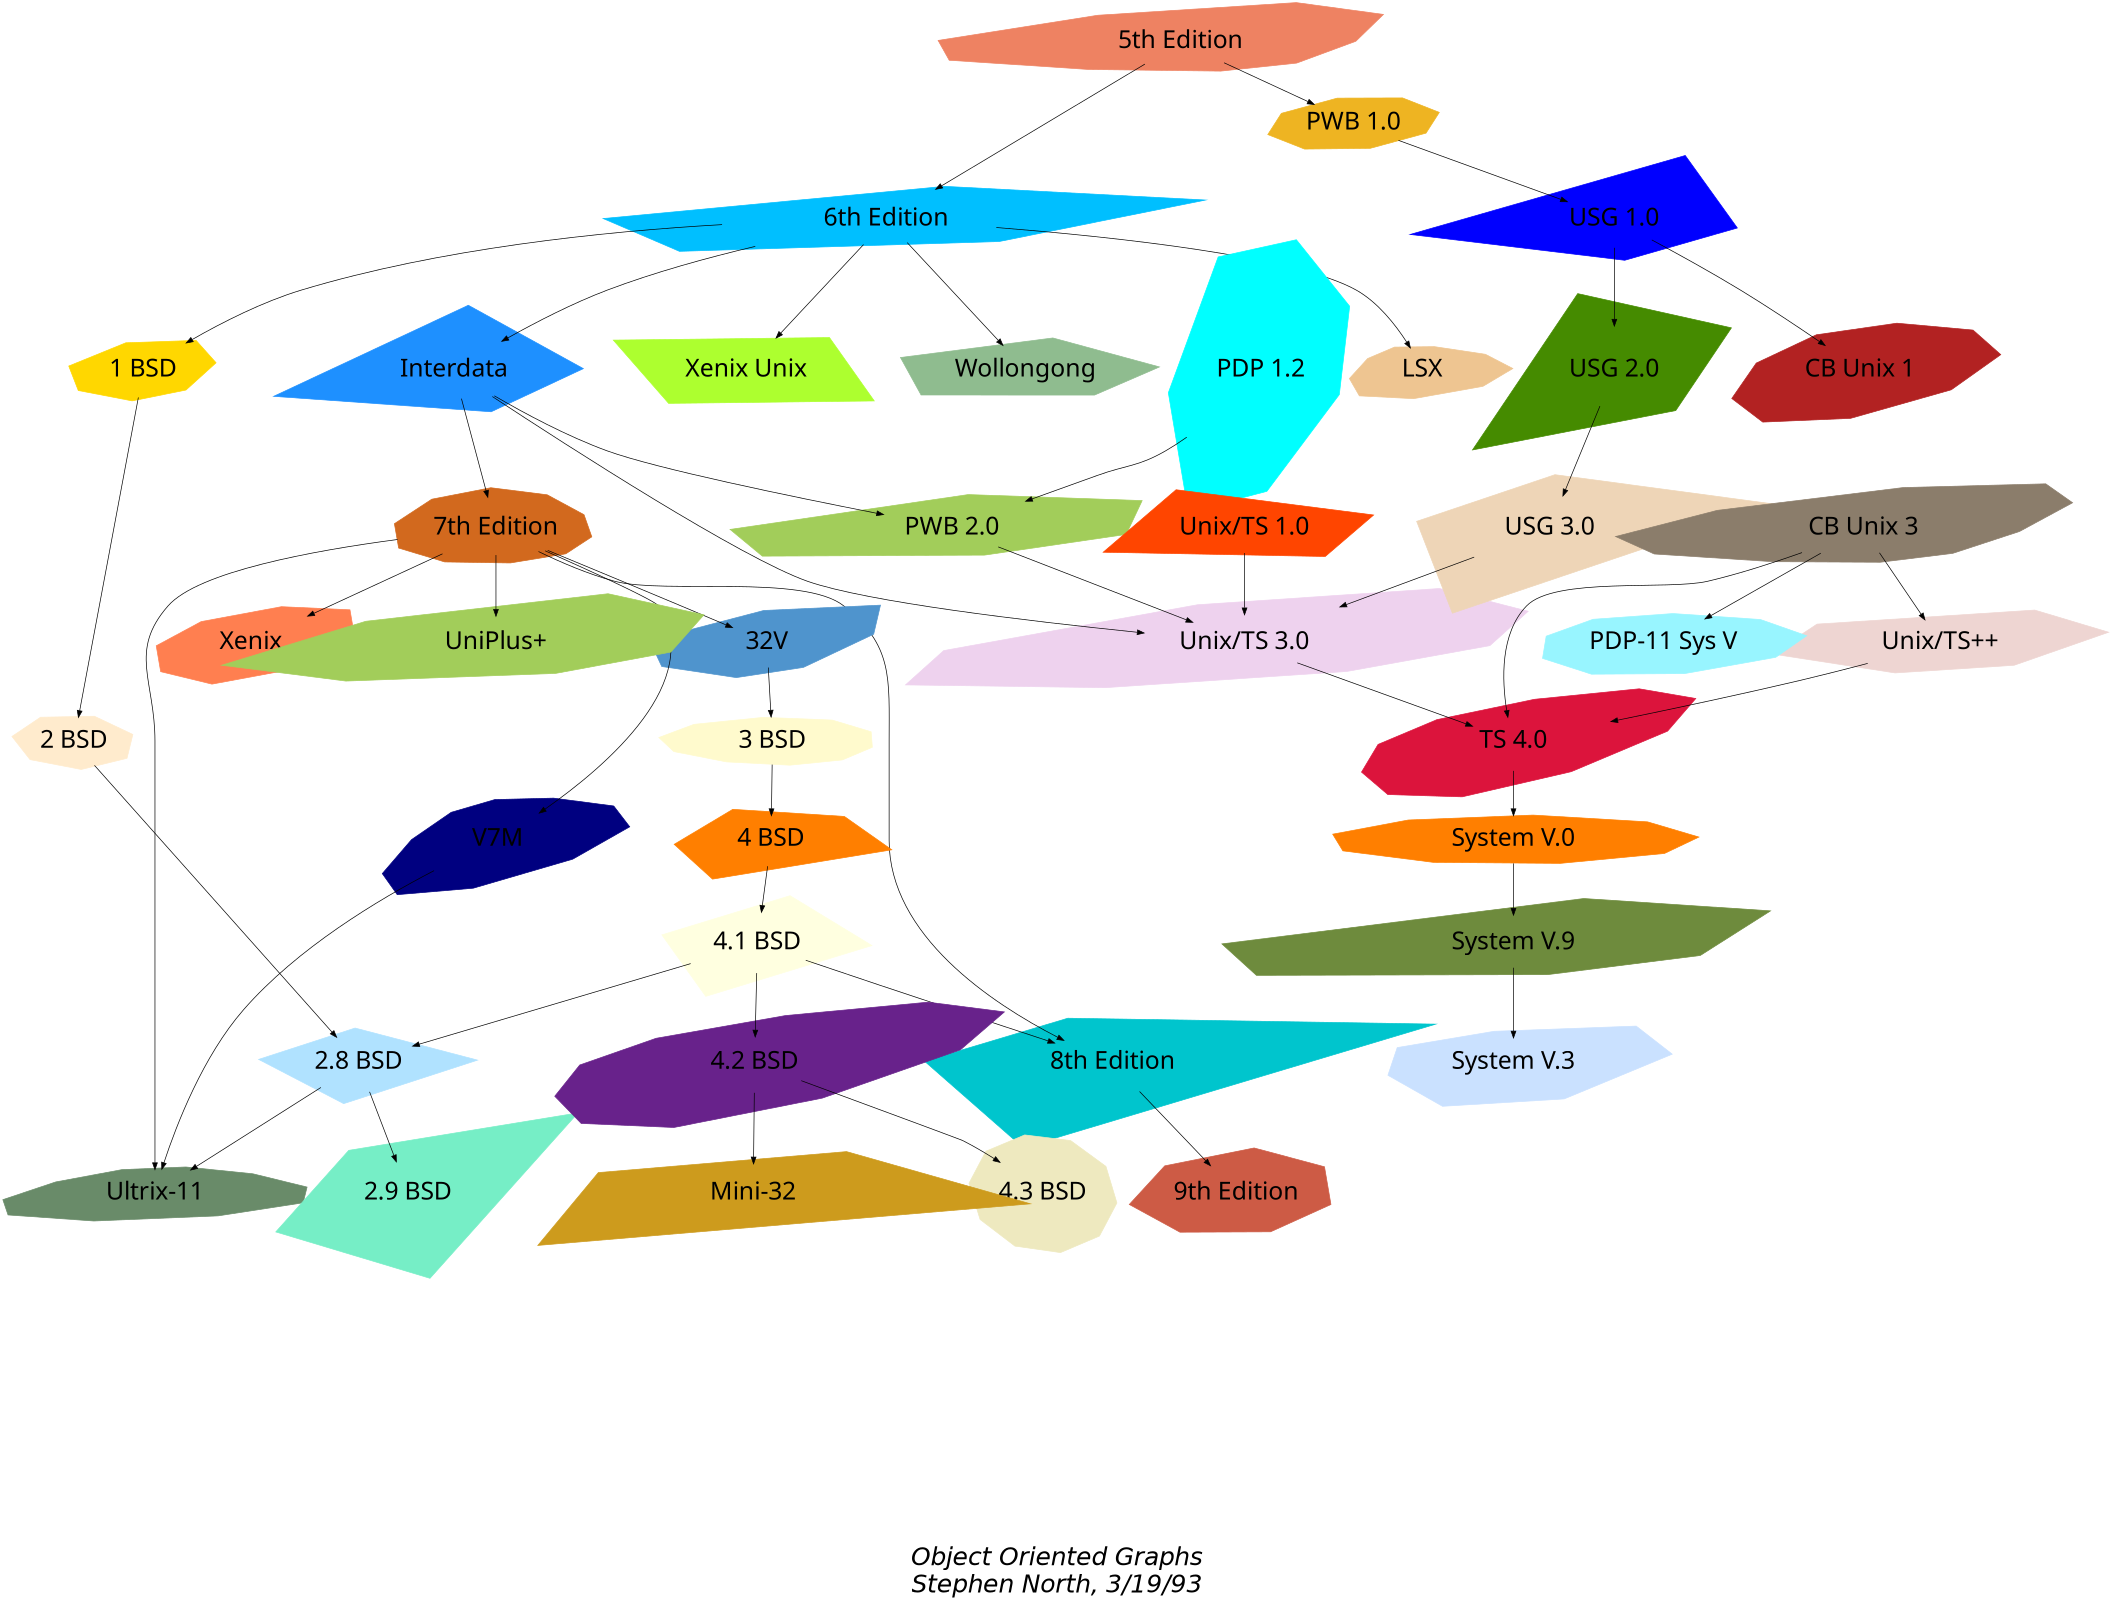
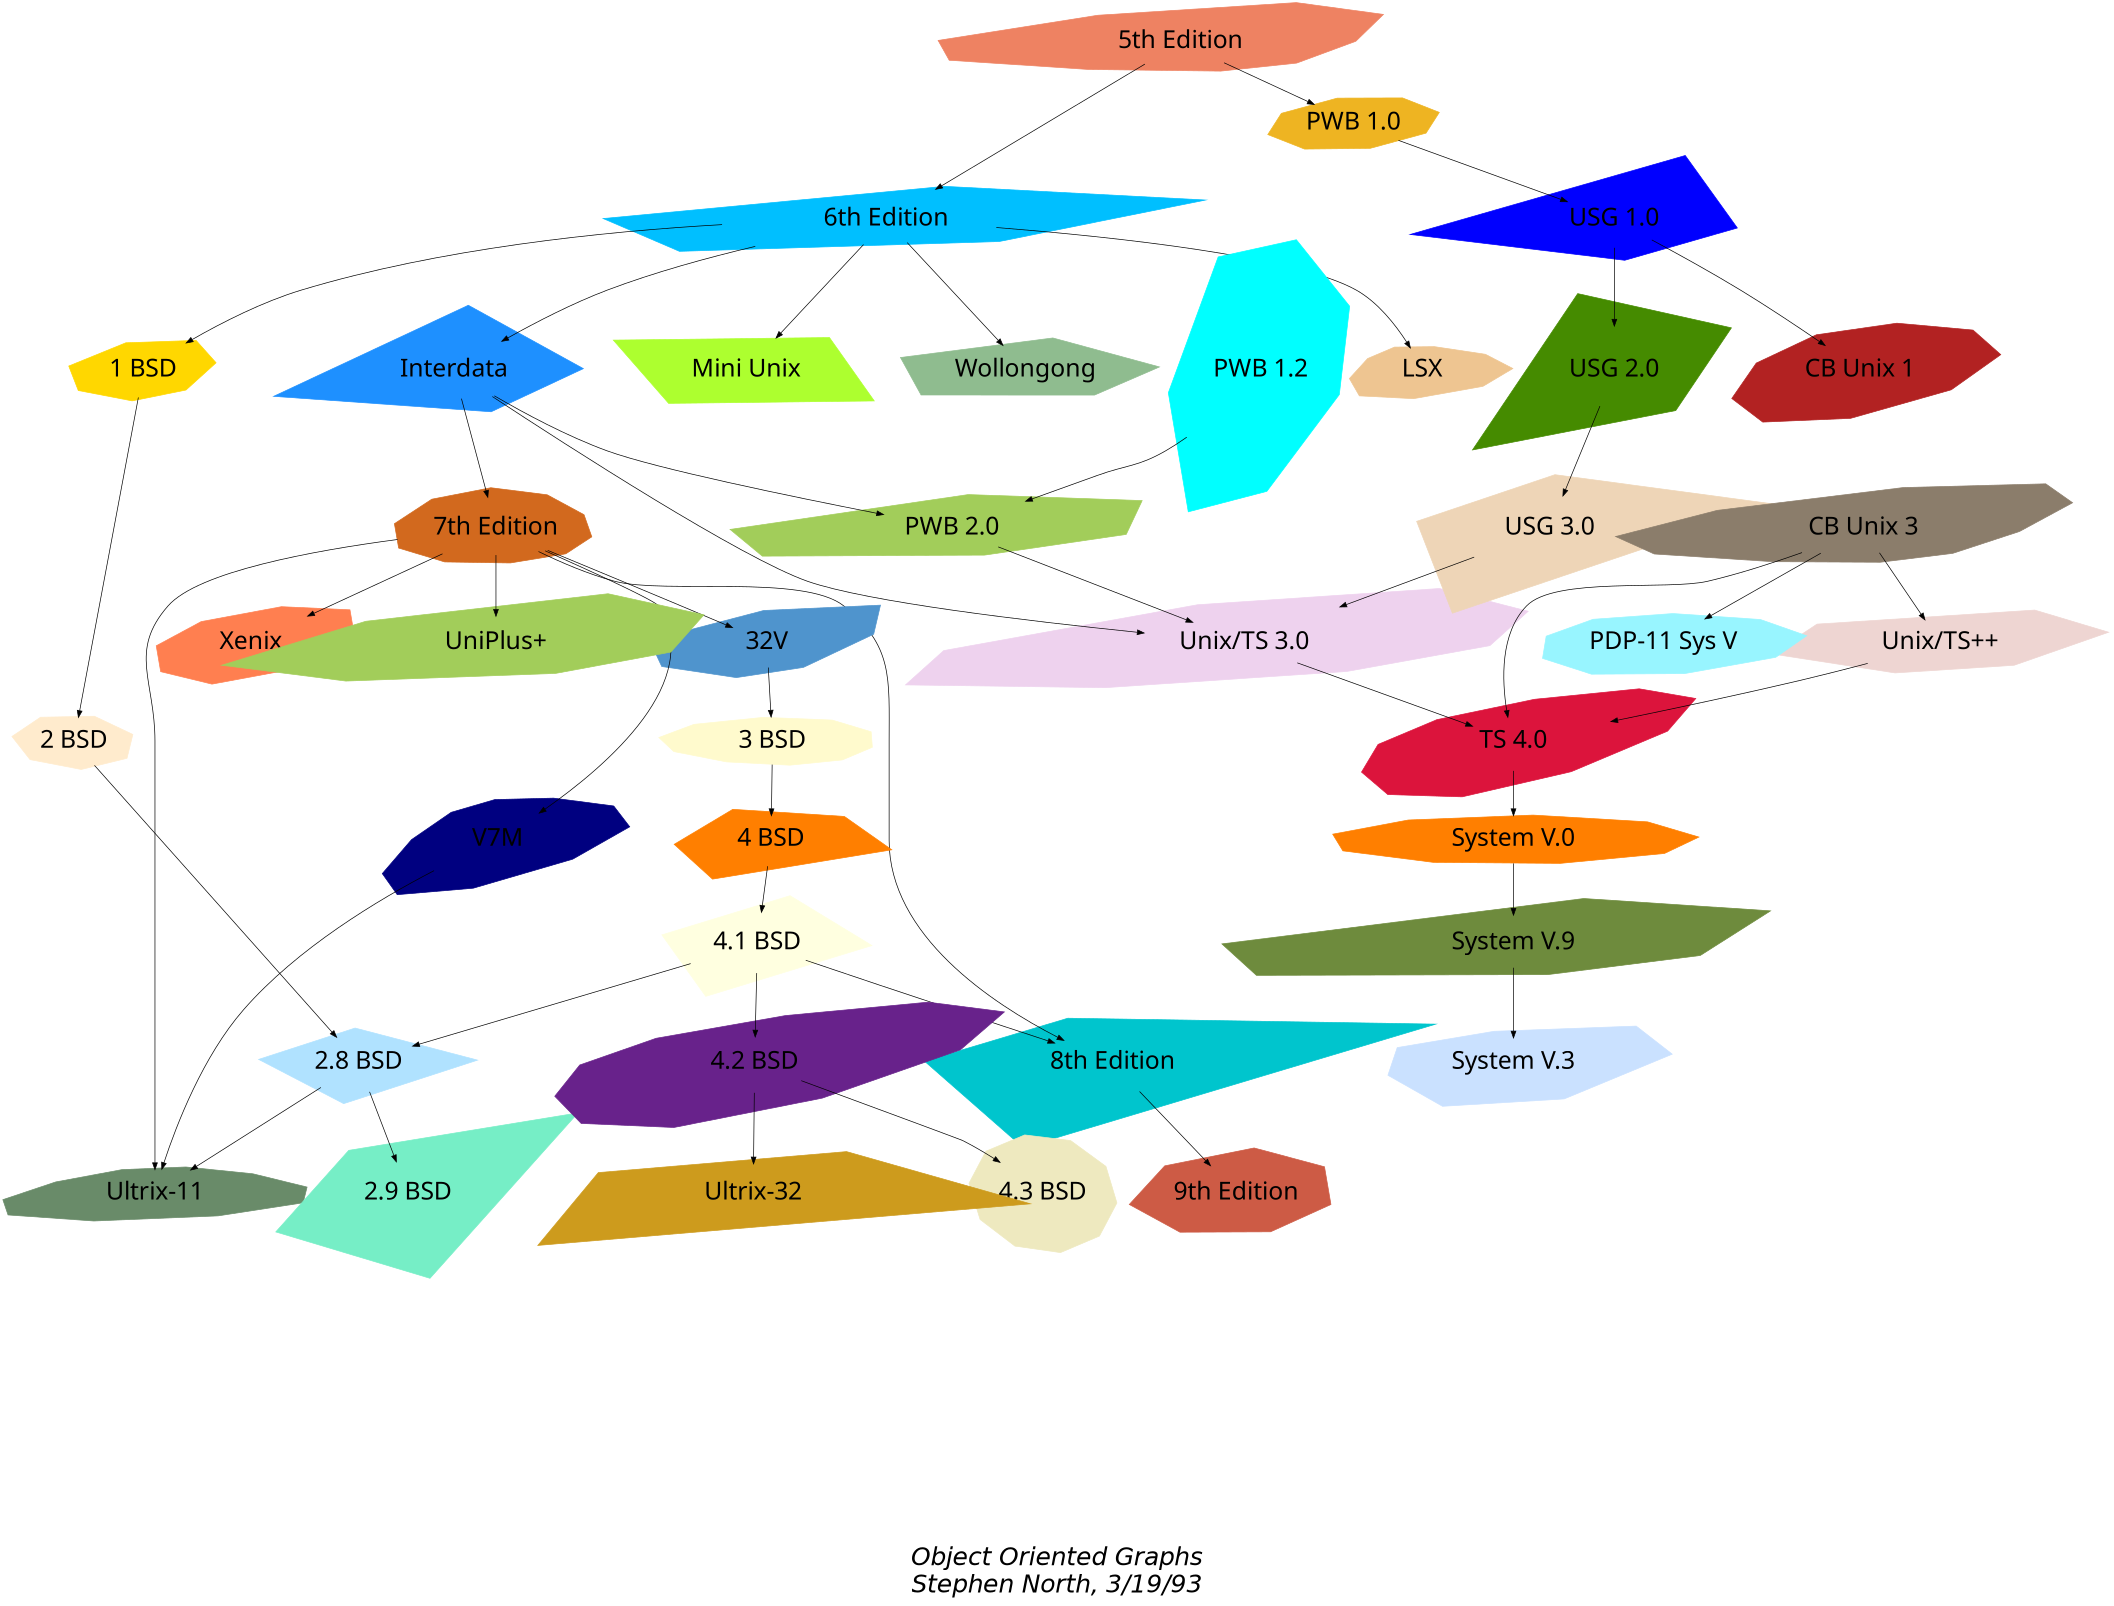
(746, 370) -> (746, 370)
(1261, 370) -> (1261, 370)
(1245, 528) -> none
(753, 1193) -> (753, 1193)
